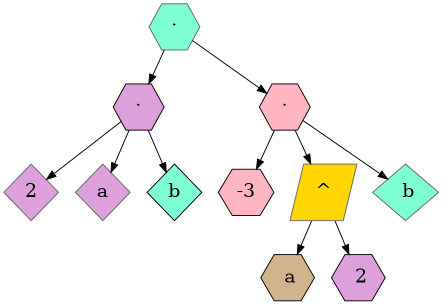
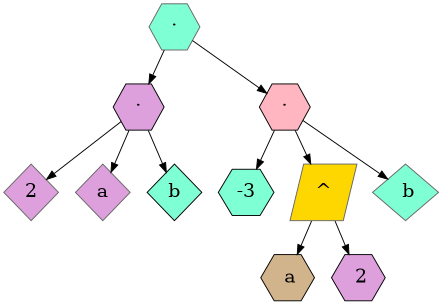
(246, 192) -> (246, 192)
